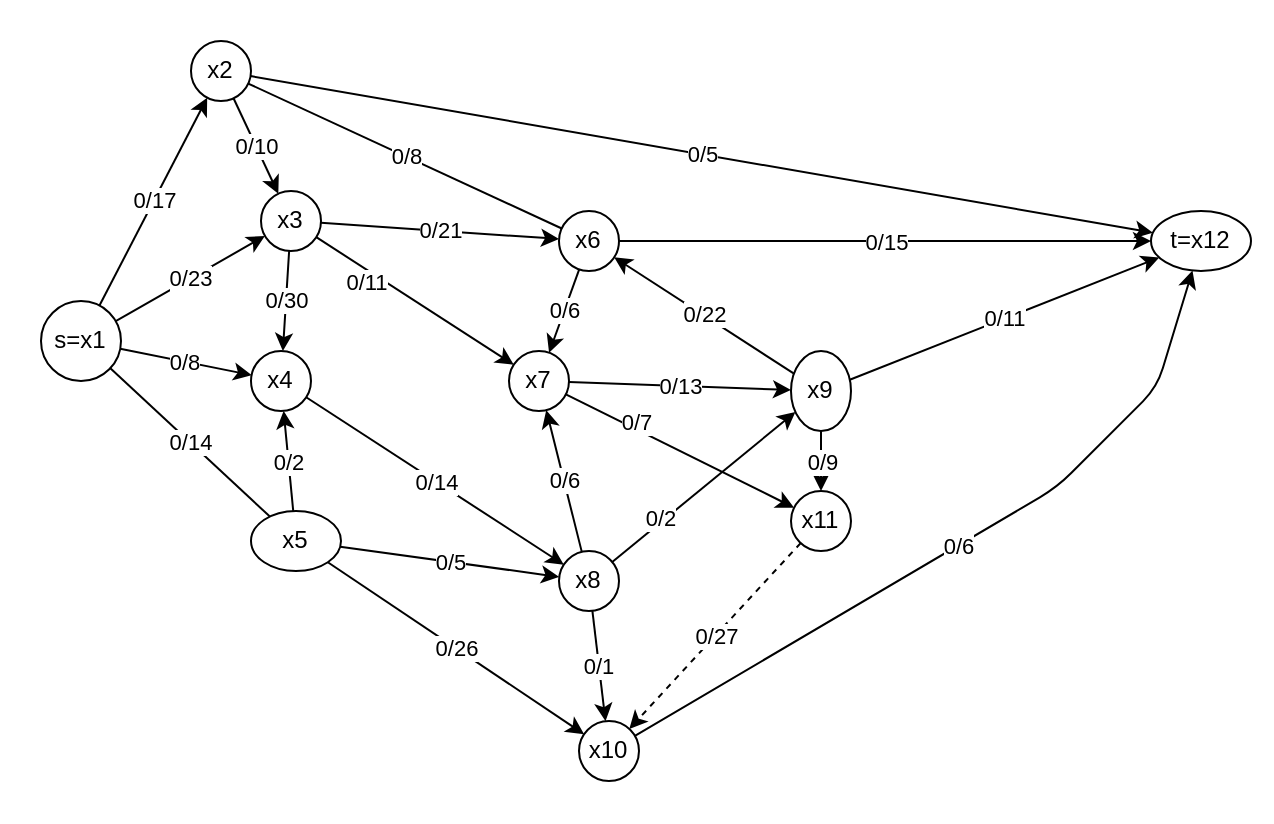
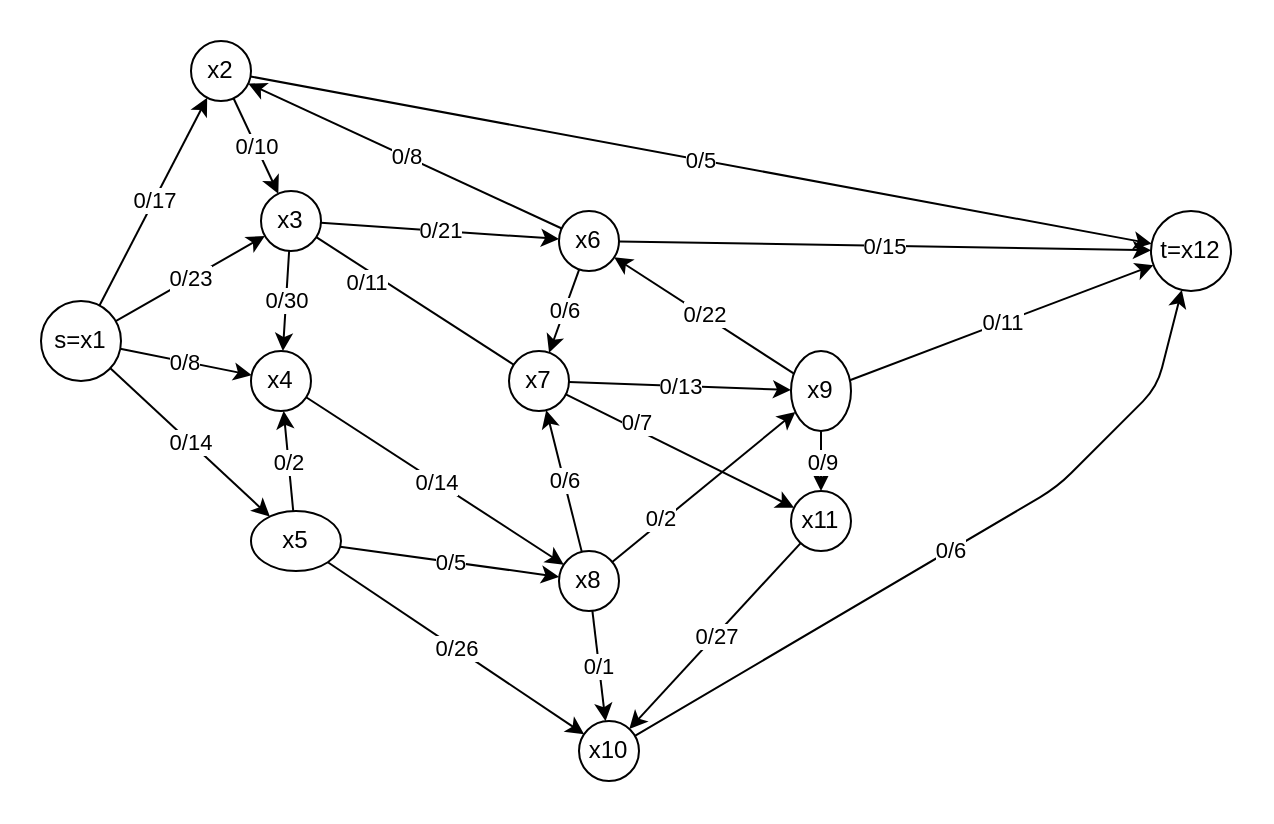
(256, 87) -> (262, 90)
(1201, 241) -> (1191, 251)
(501, 357) -> (505, 359)
(263, 510) -> (259, 507)
(762, 585) -> (762, 585)
